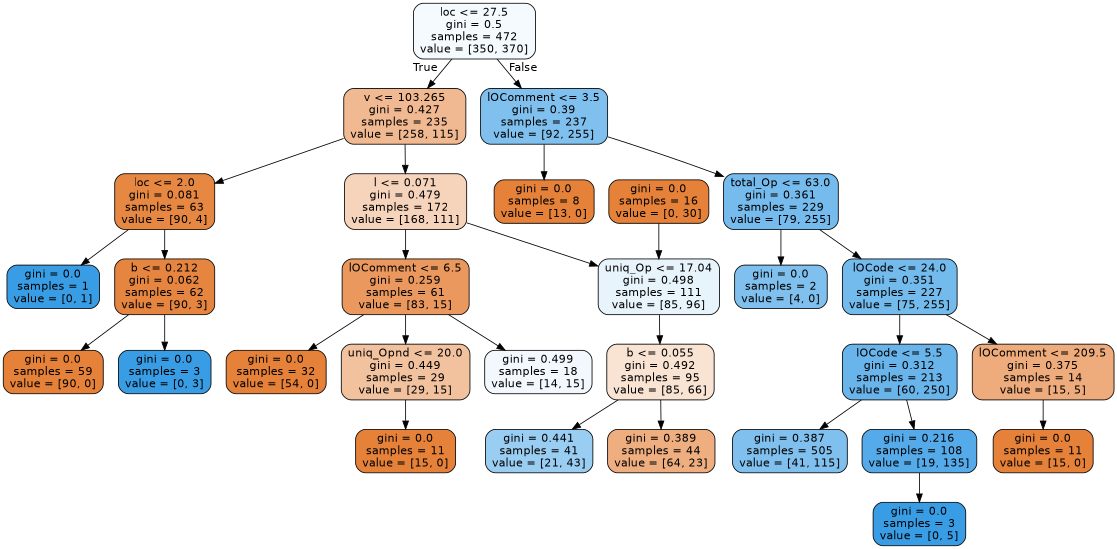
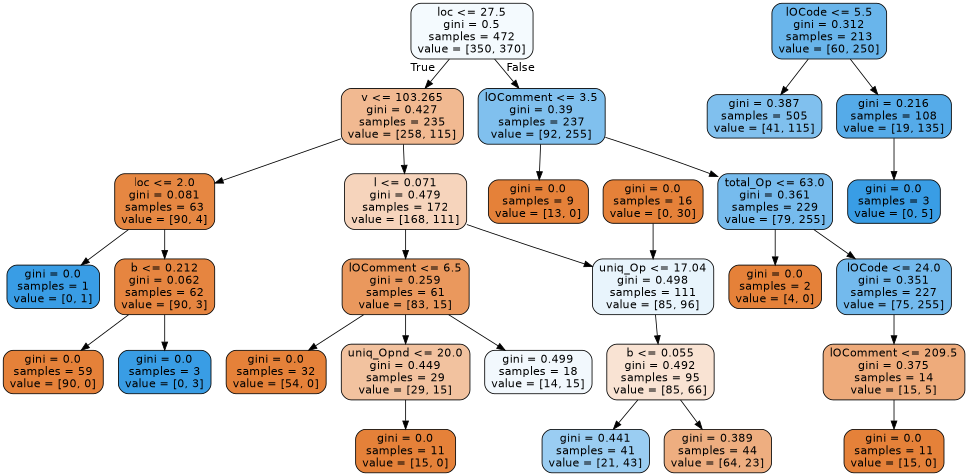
(544, 202) -> (538, 202)
(781, 287) -> (775, 287)
(900, 325) -> none
